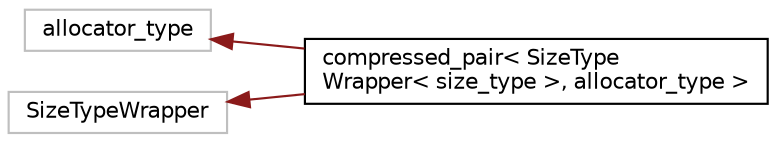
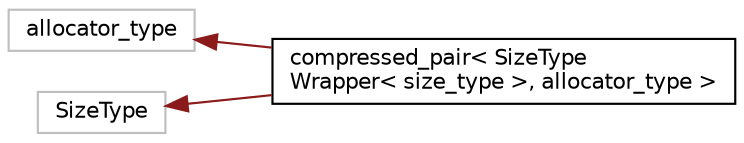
(118, 112) -> (102, 112)
